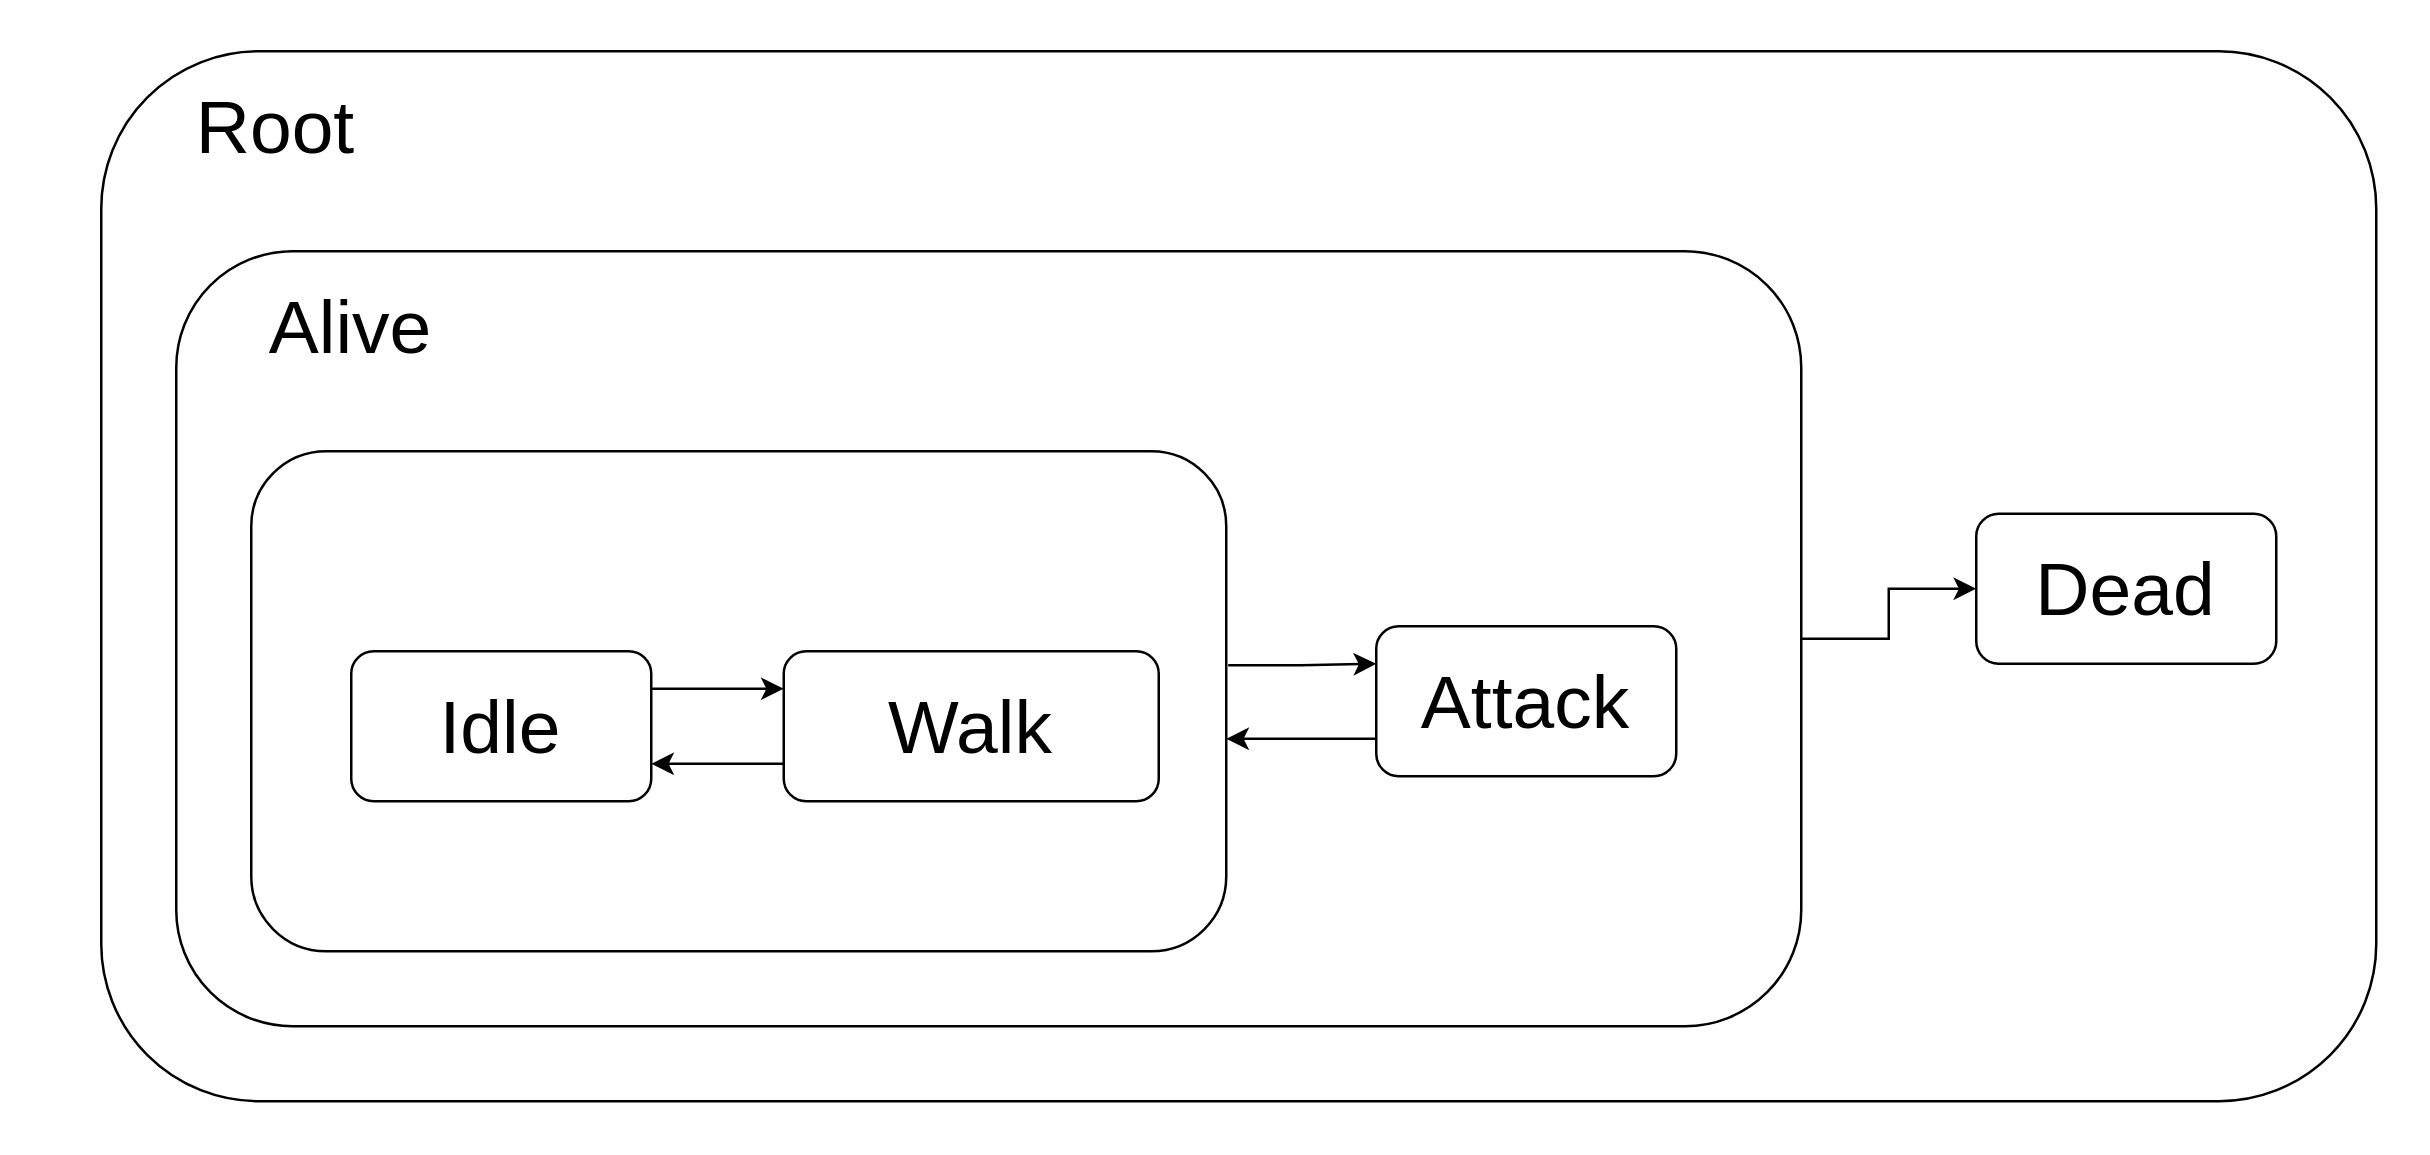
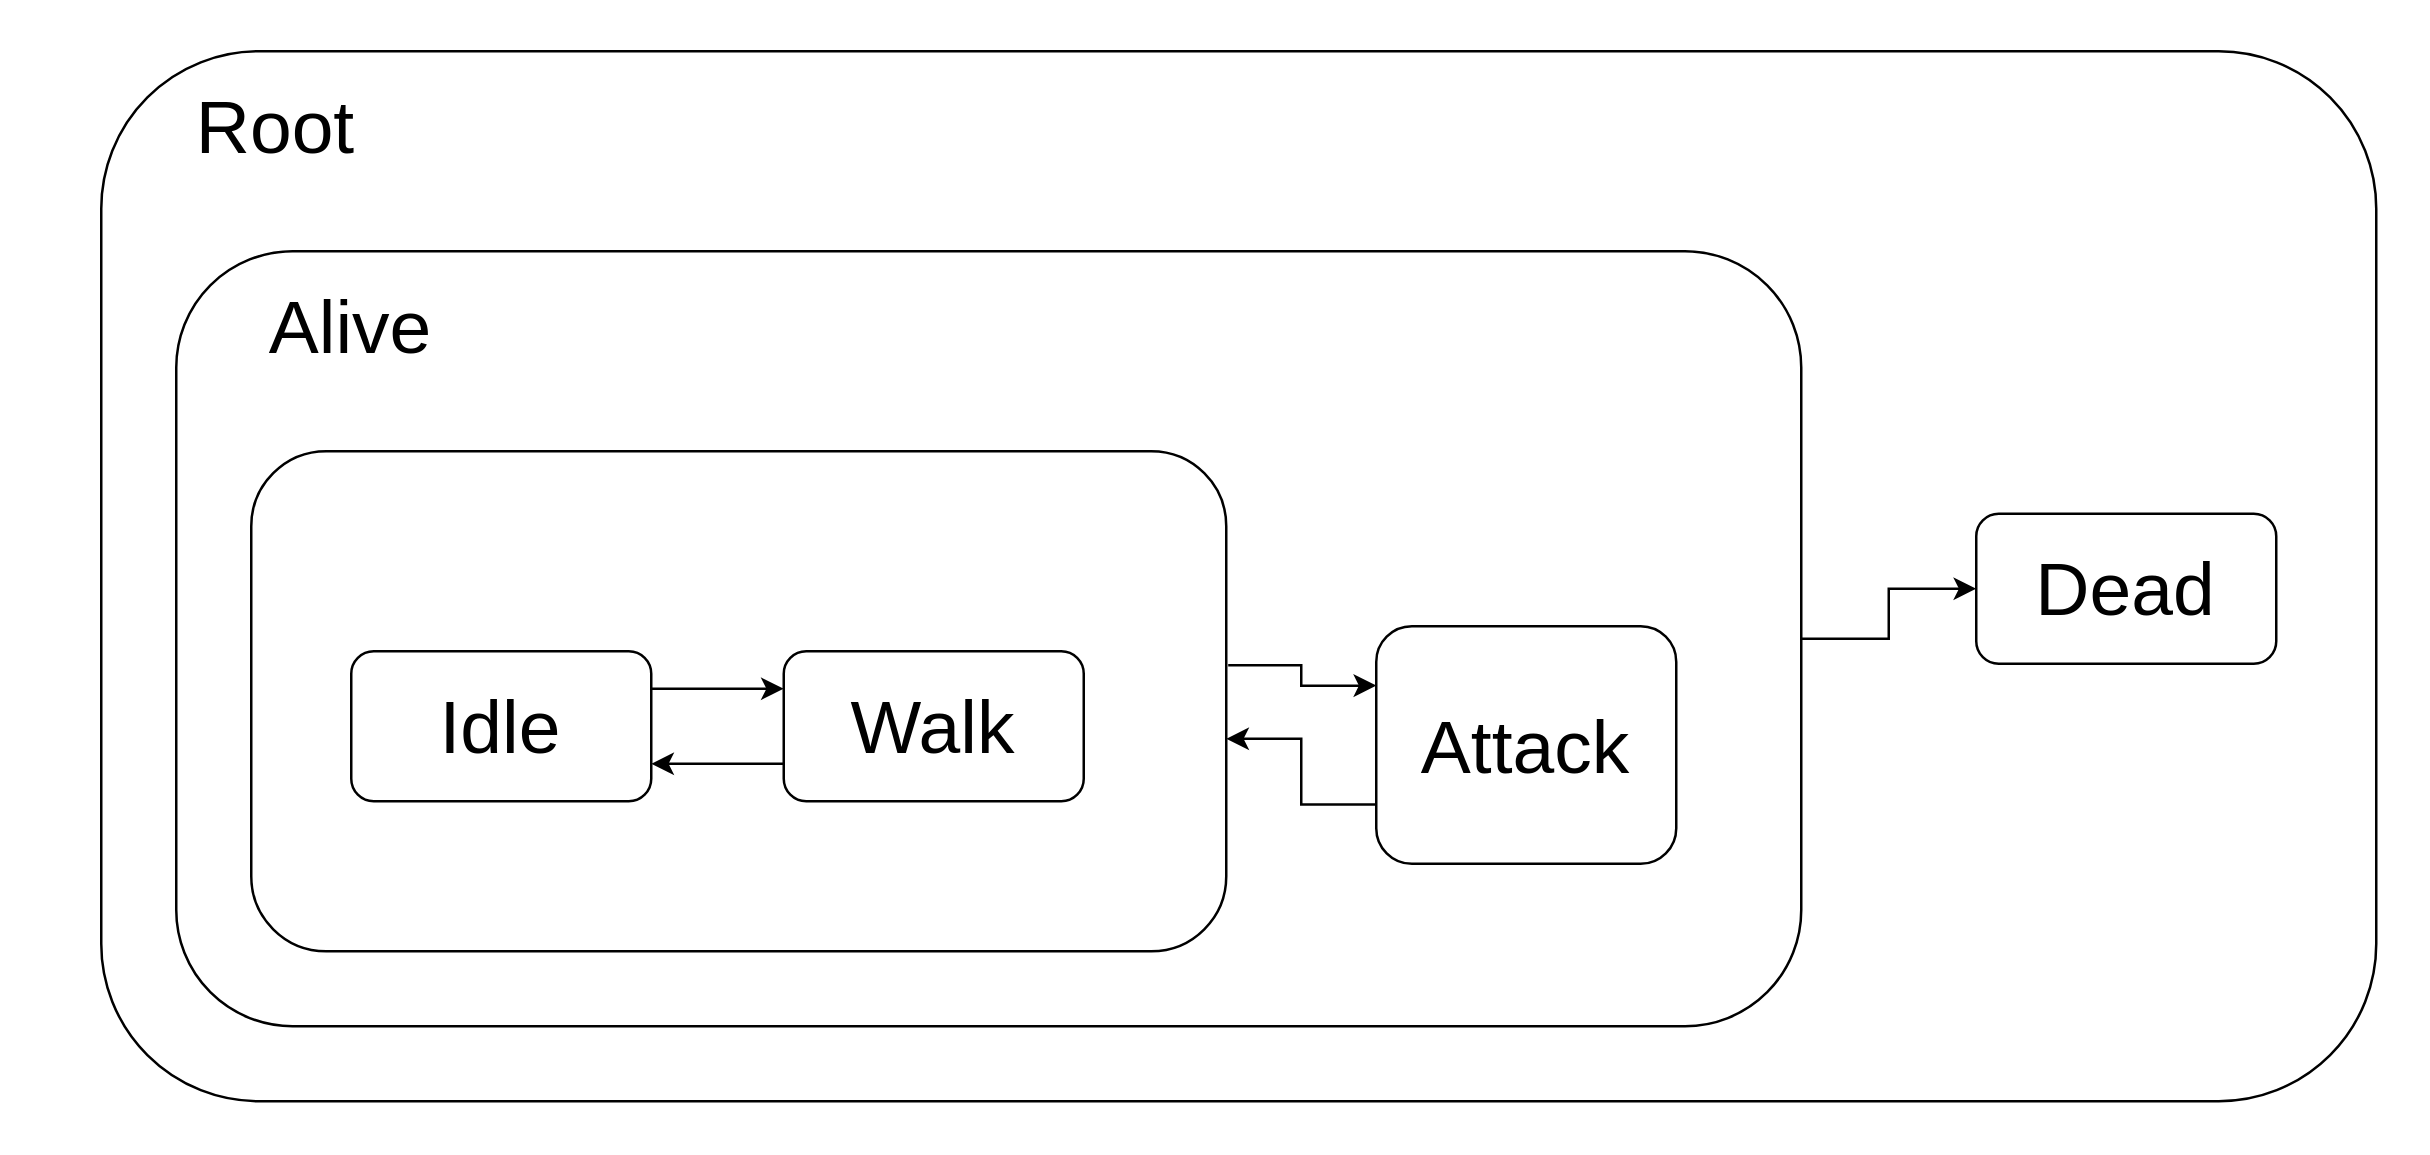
(1526, 701) -> (1526, 745)
(971, 726) -> (934, 726)
